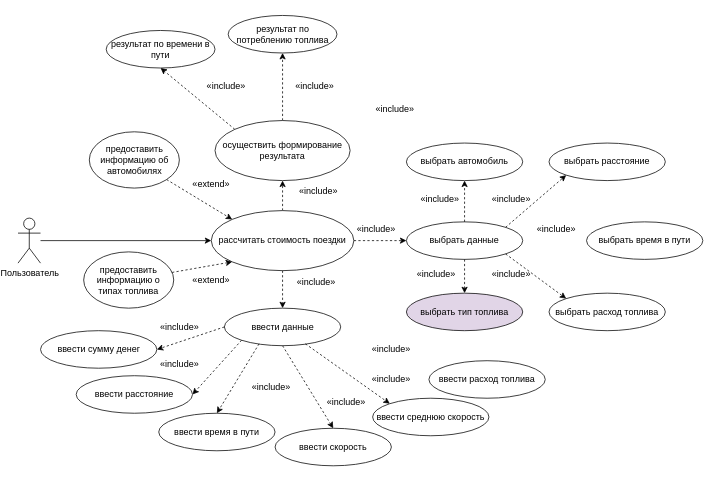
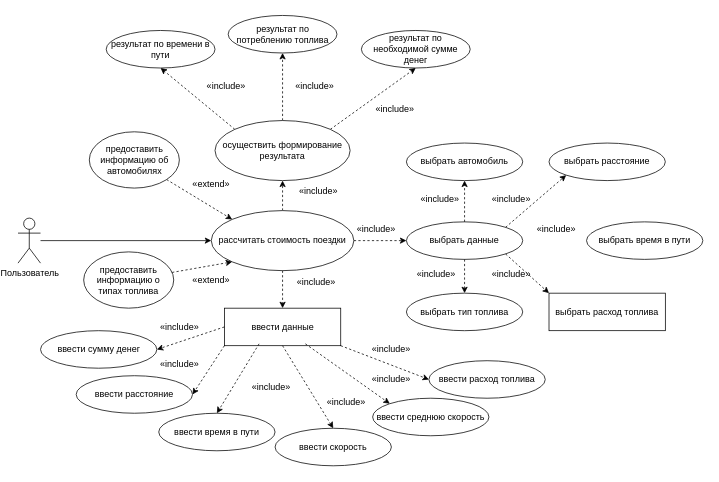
none -> (416, 49)
none -> (355, 112)
(464, 312) -> (464, 312)
(607, 312) -> (607, 312)
(282, 327) -> (282, 327)
none -> (382, 361)
